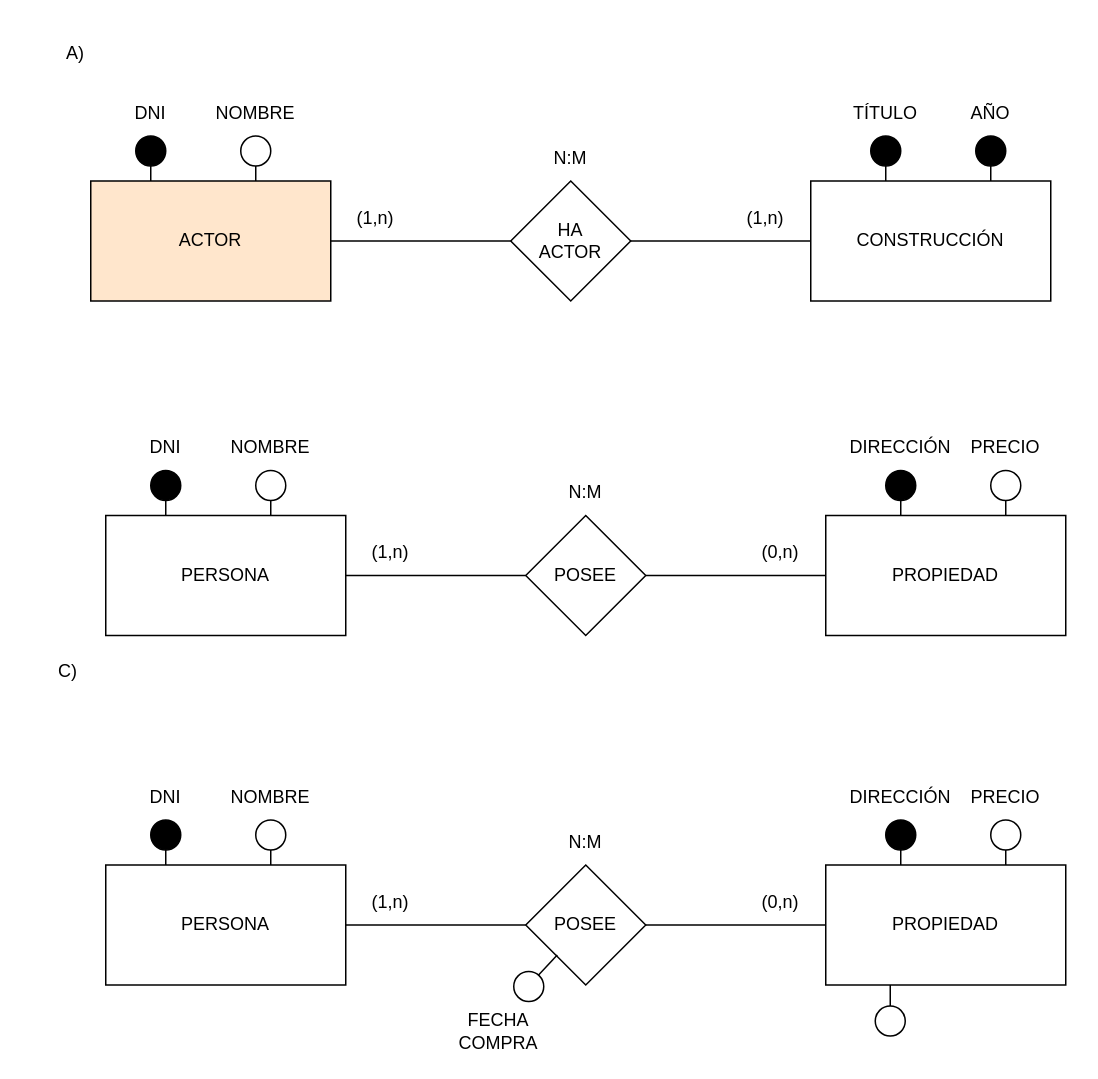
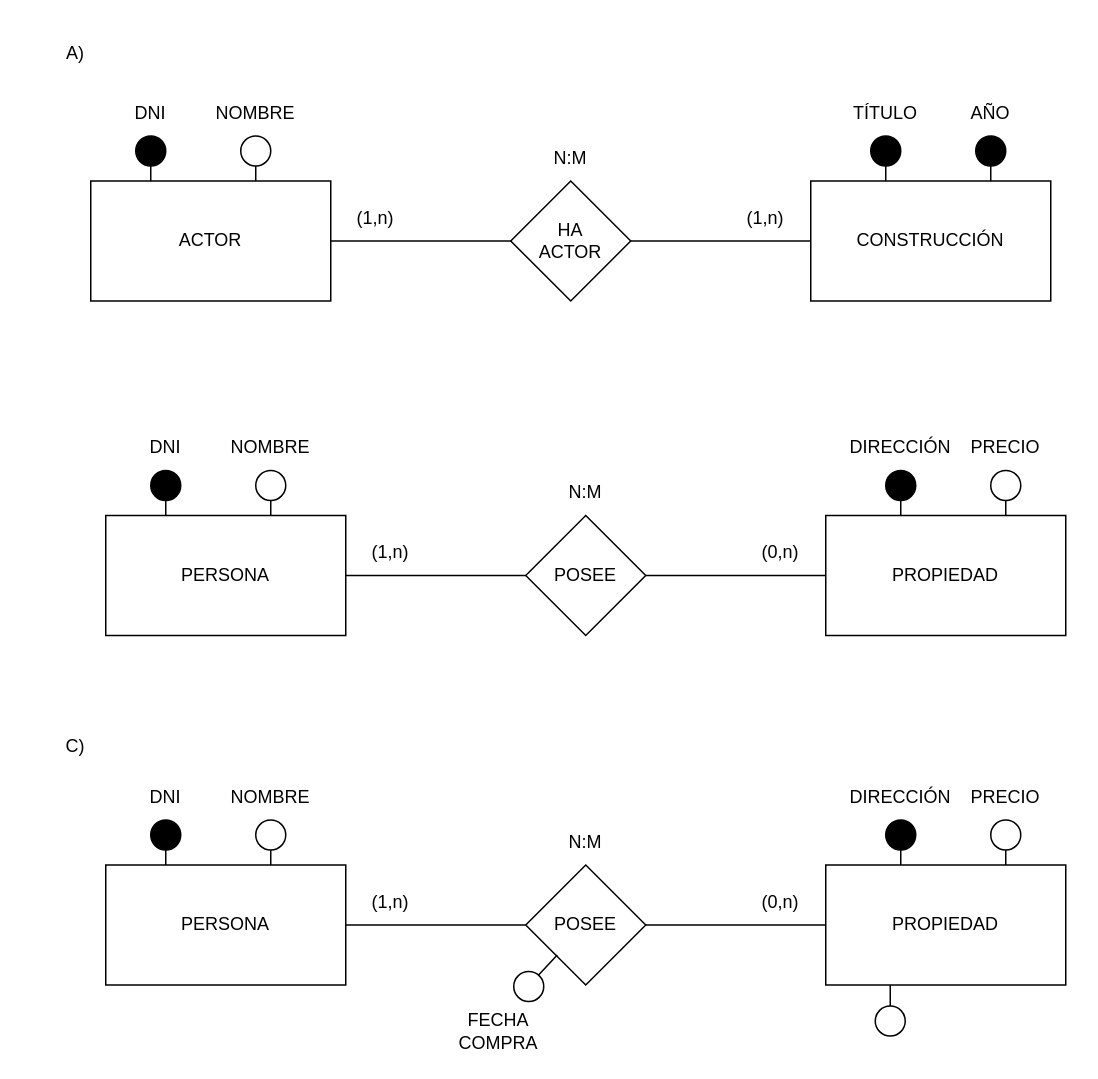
(211, 241) -> (211, 241)
(68, 671) -> (76, 746)
